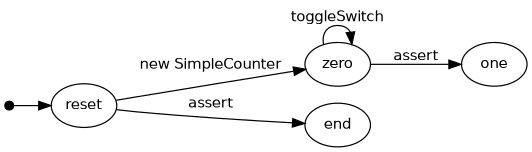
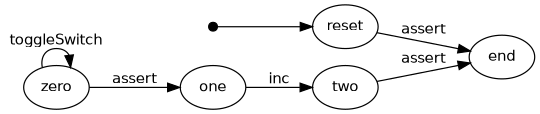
(205, 86) -> none
none -> (345, 87)
